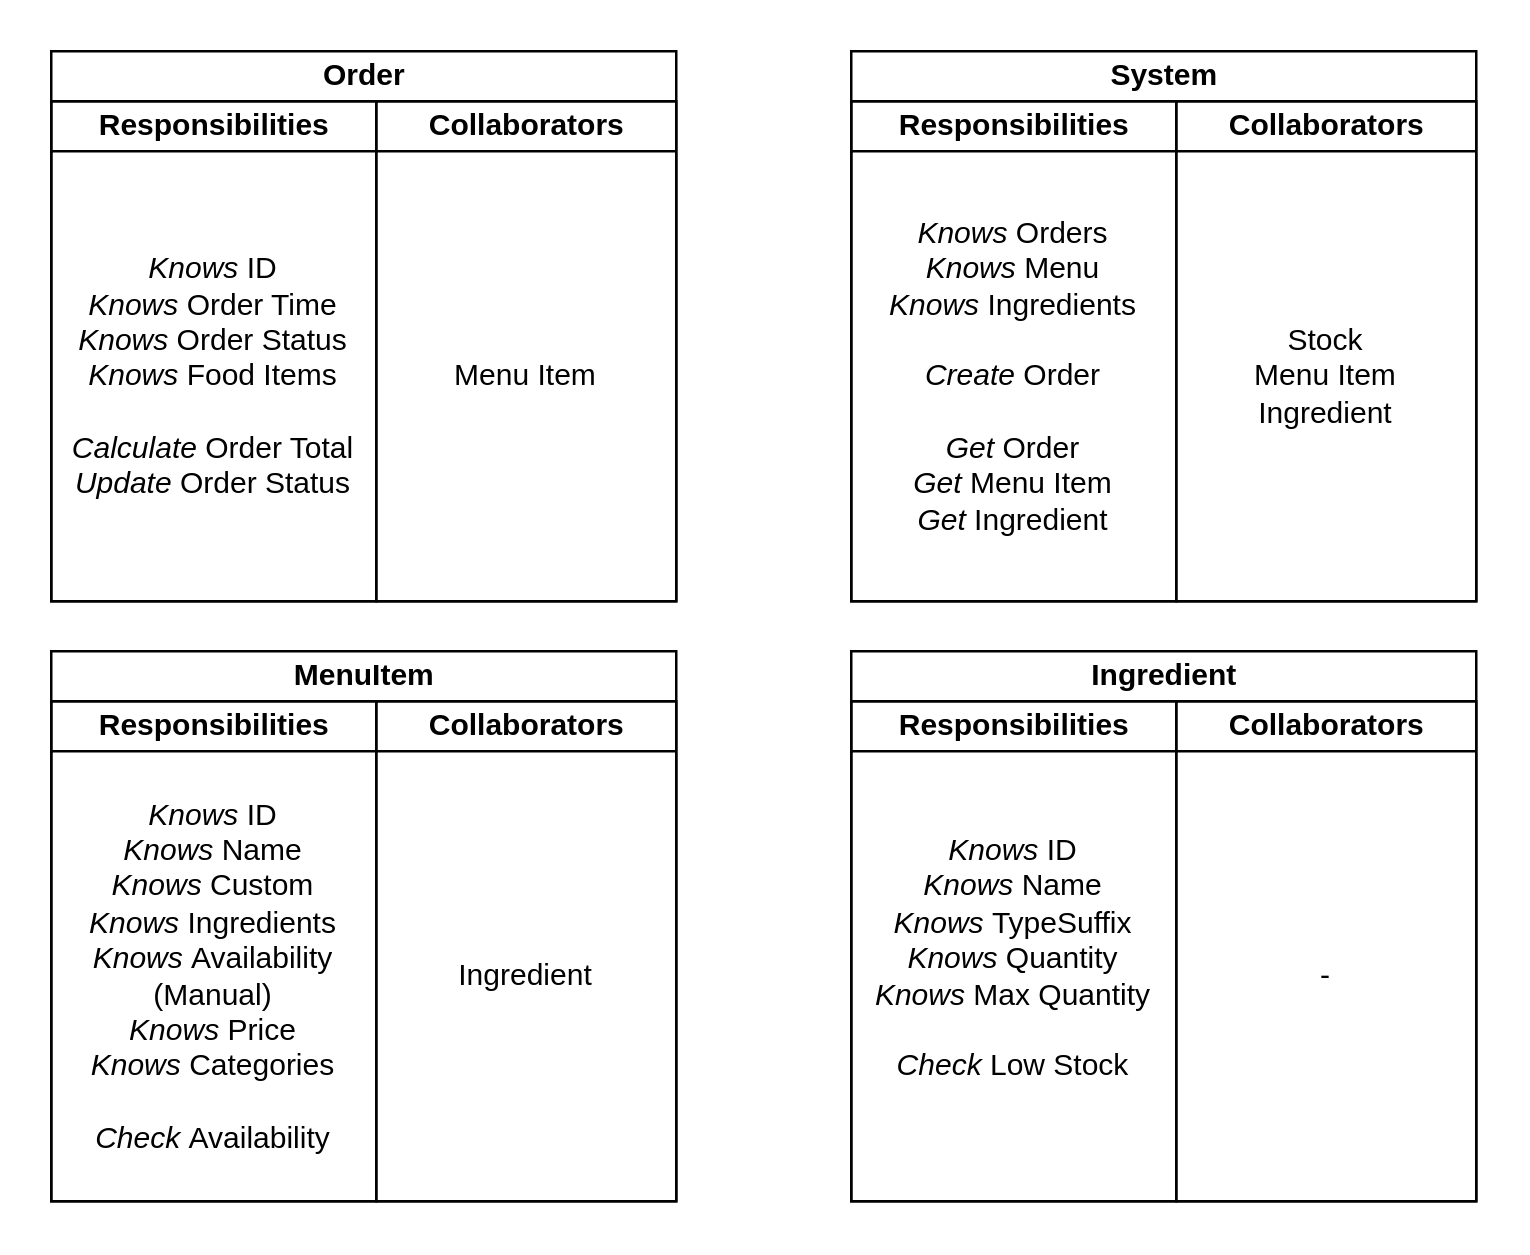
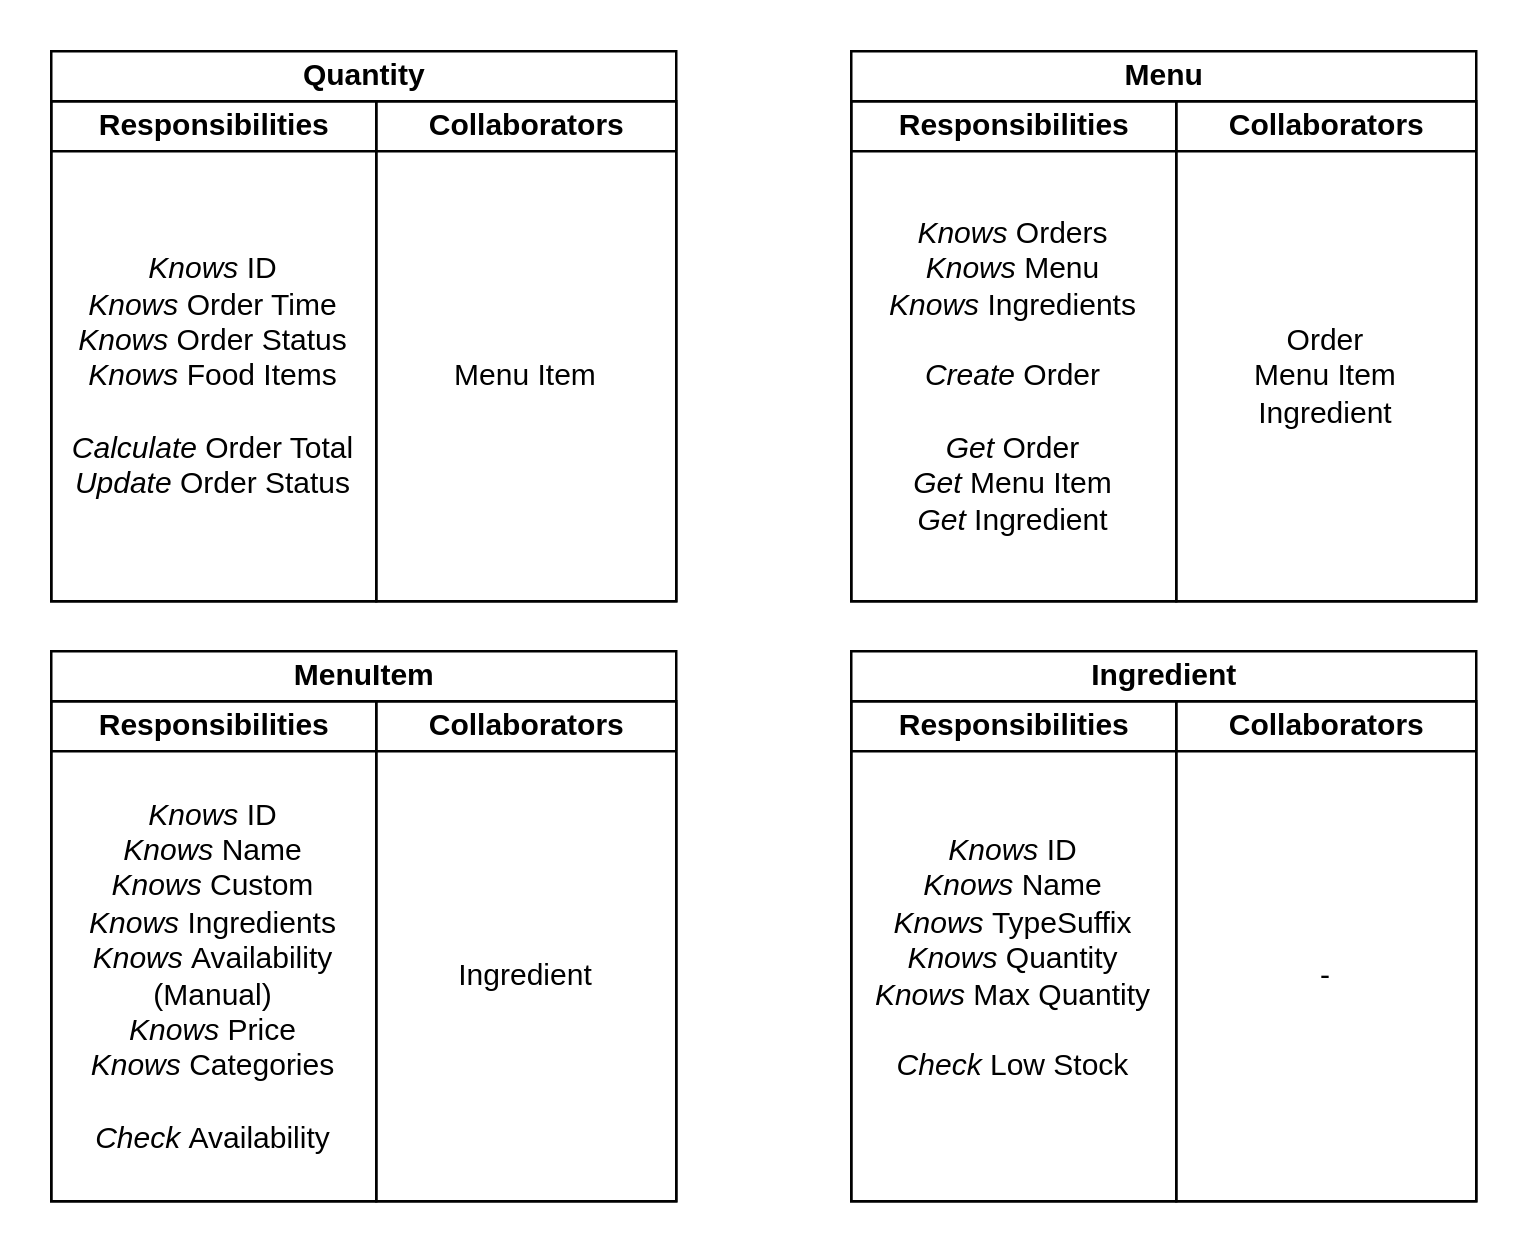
(365, 76) -> (365, 76)
(1165, 76) -> (1165, 76)
(1326, 376) -> (1326, 376)
